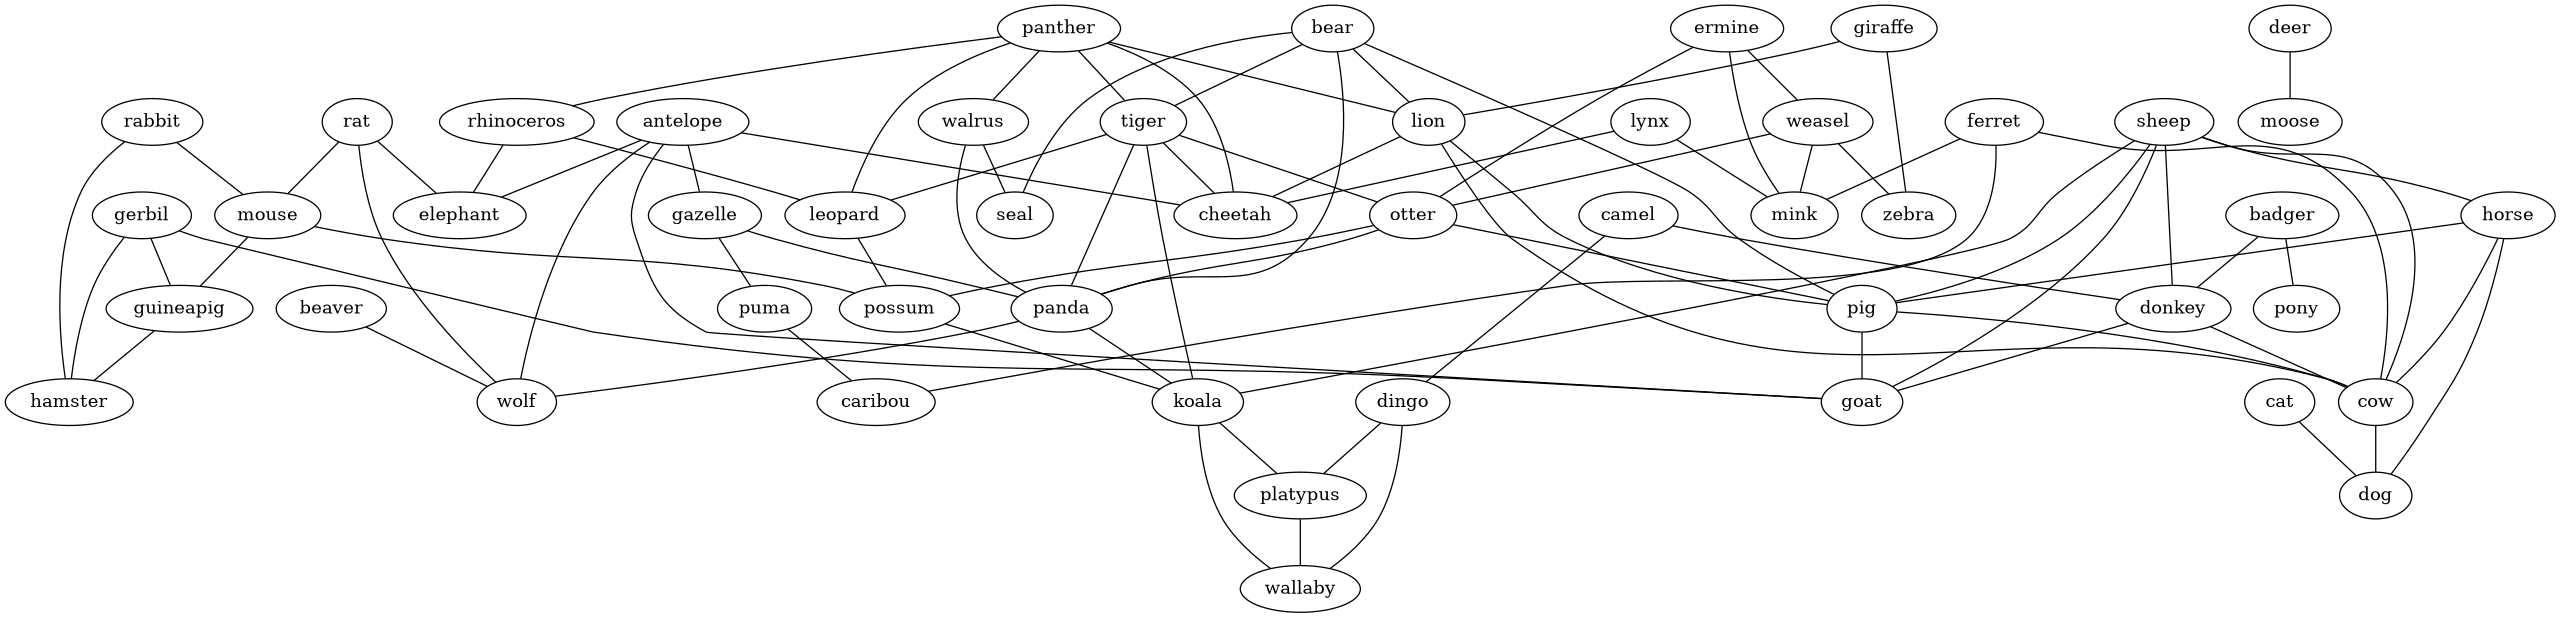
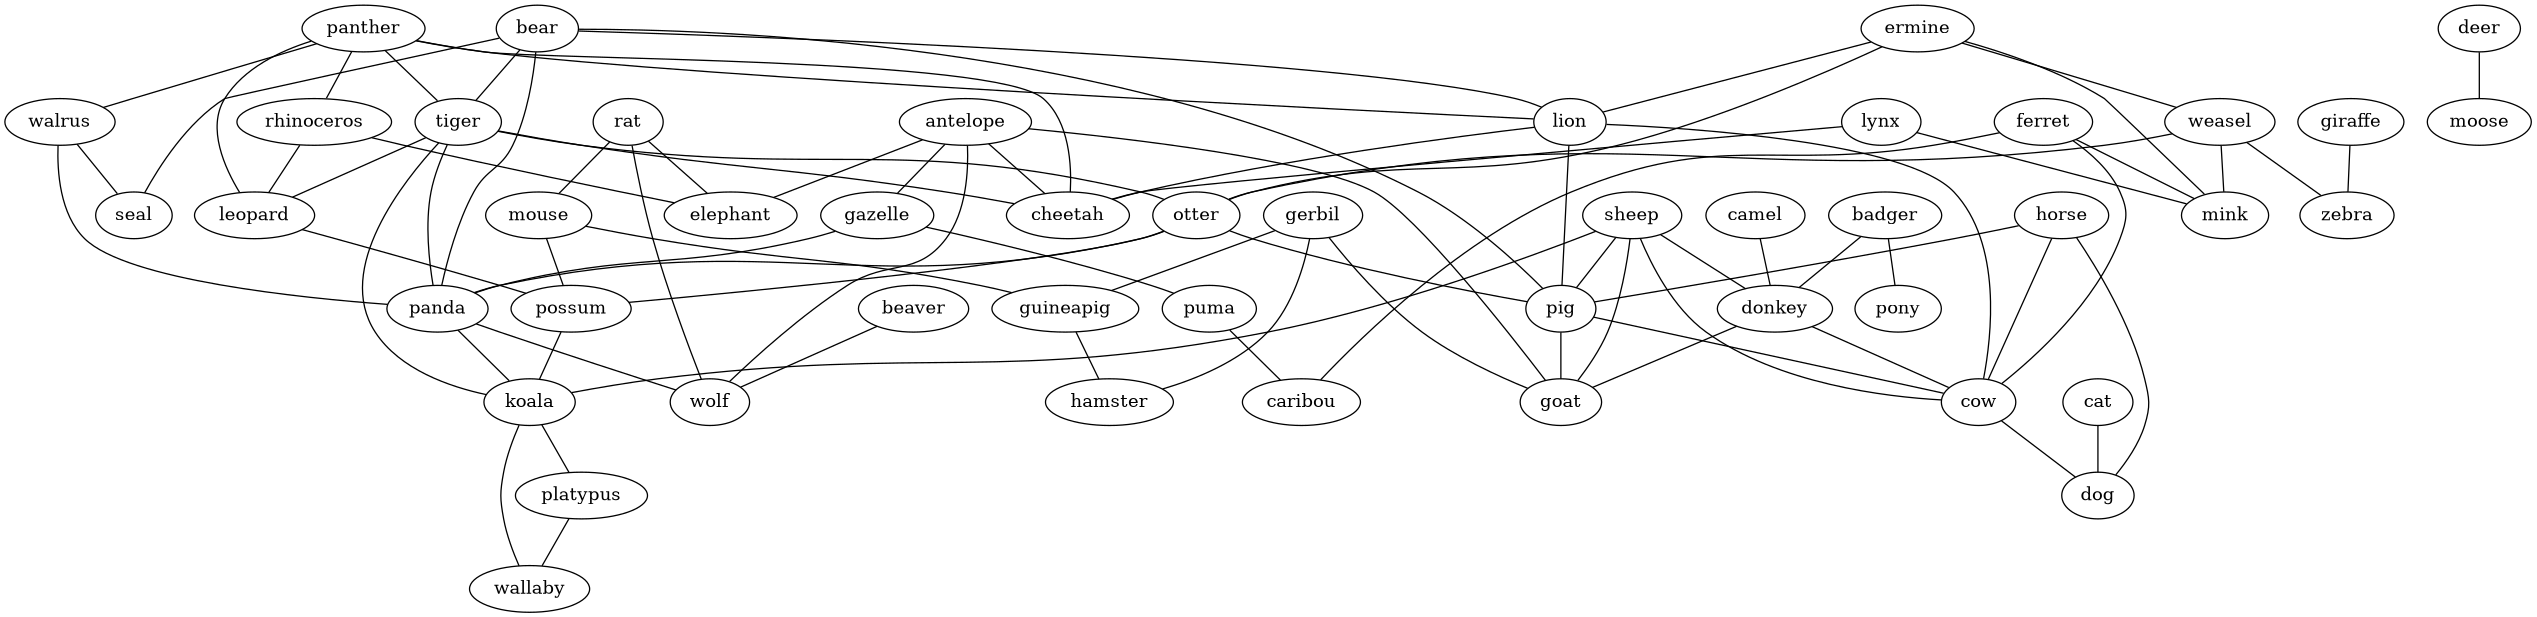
(1652, 81) -> (1737, 77)
(152, 122) -> none
(2343, 170) -> none
(1403, 402) -> none
